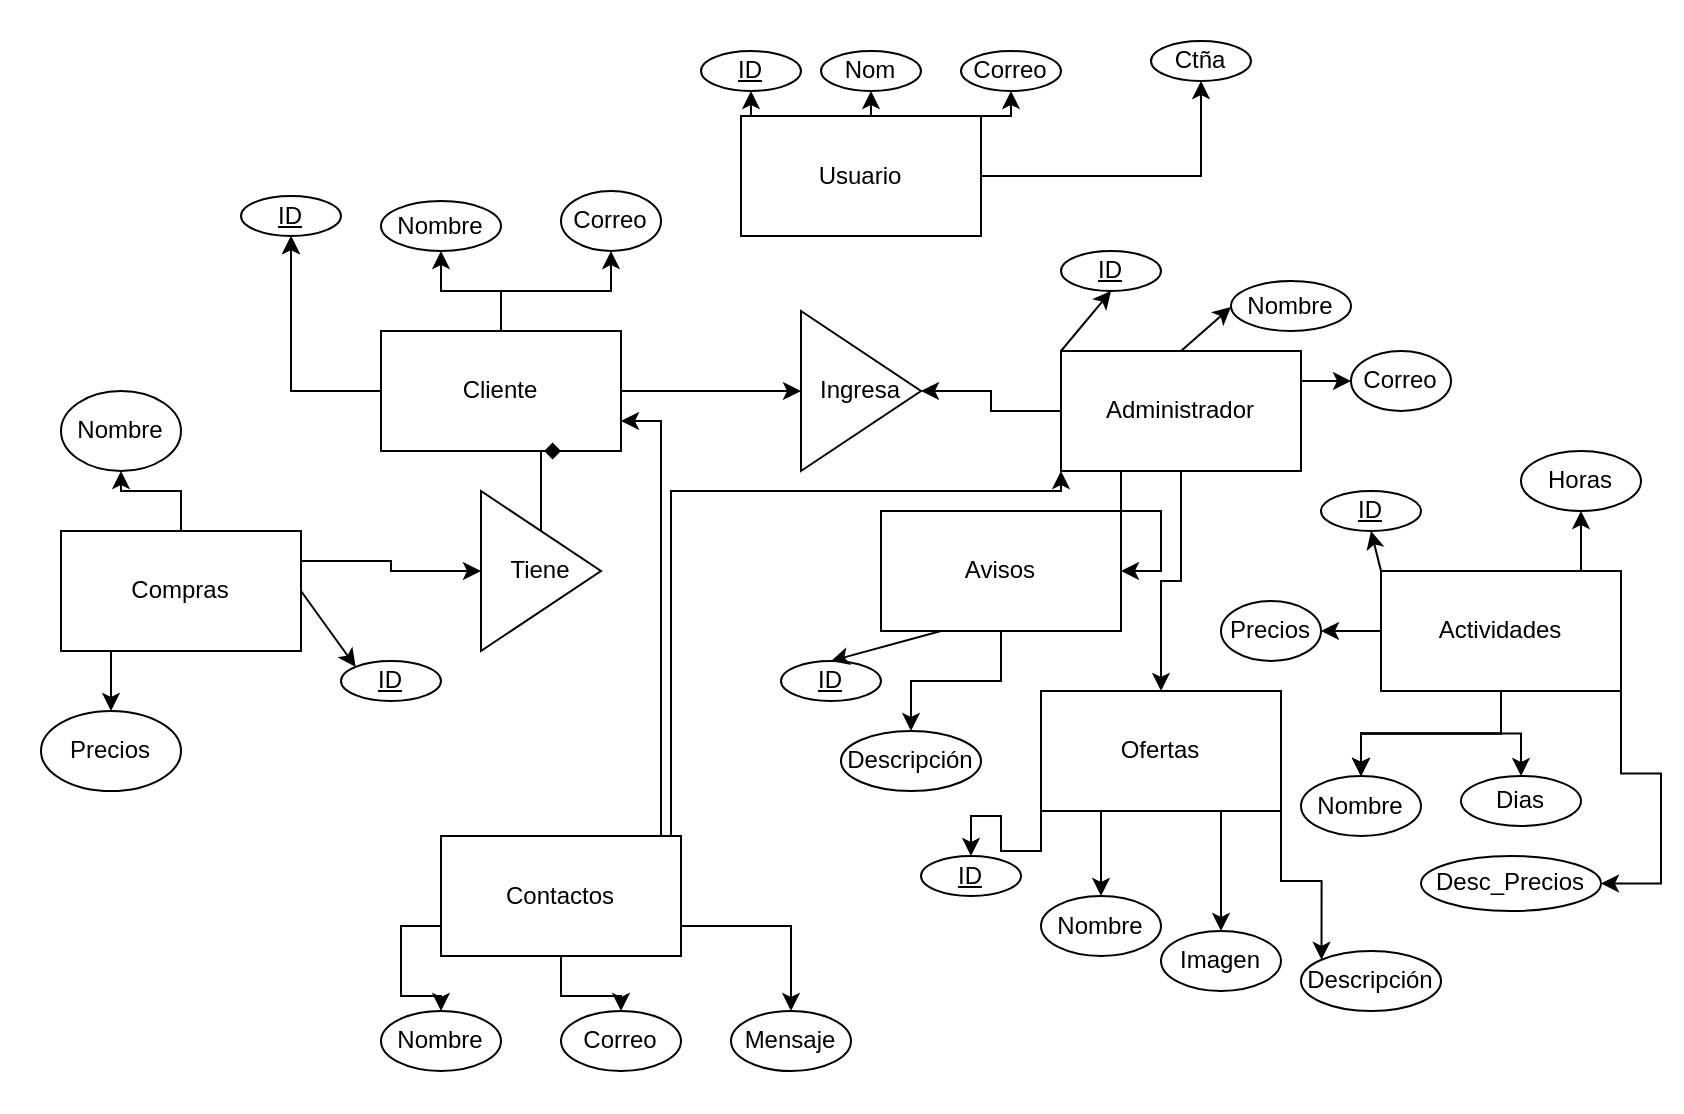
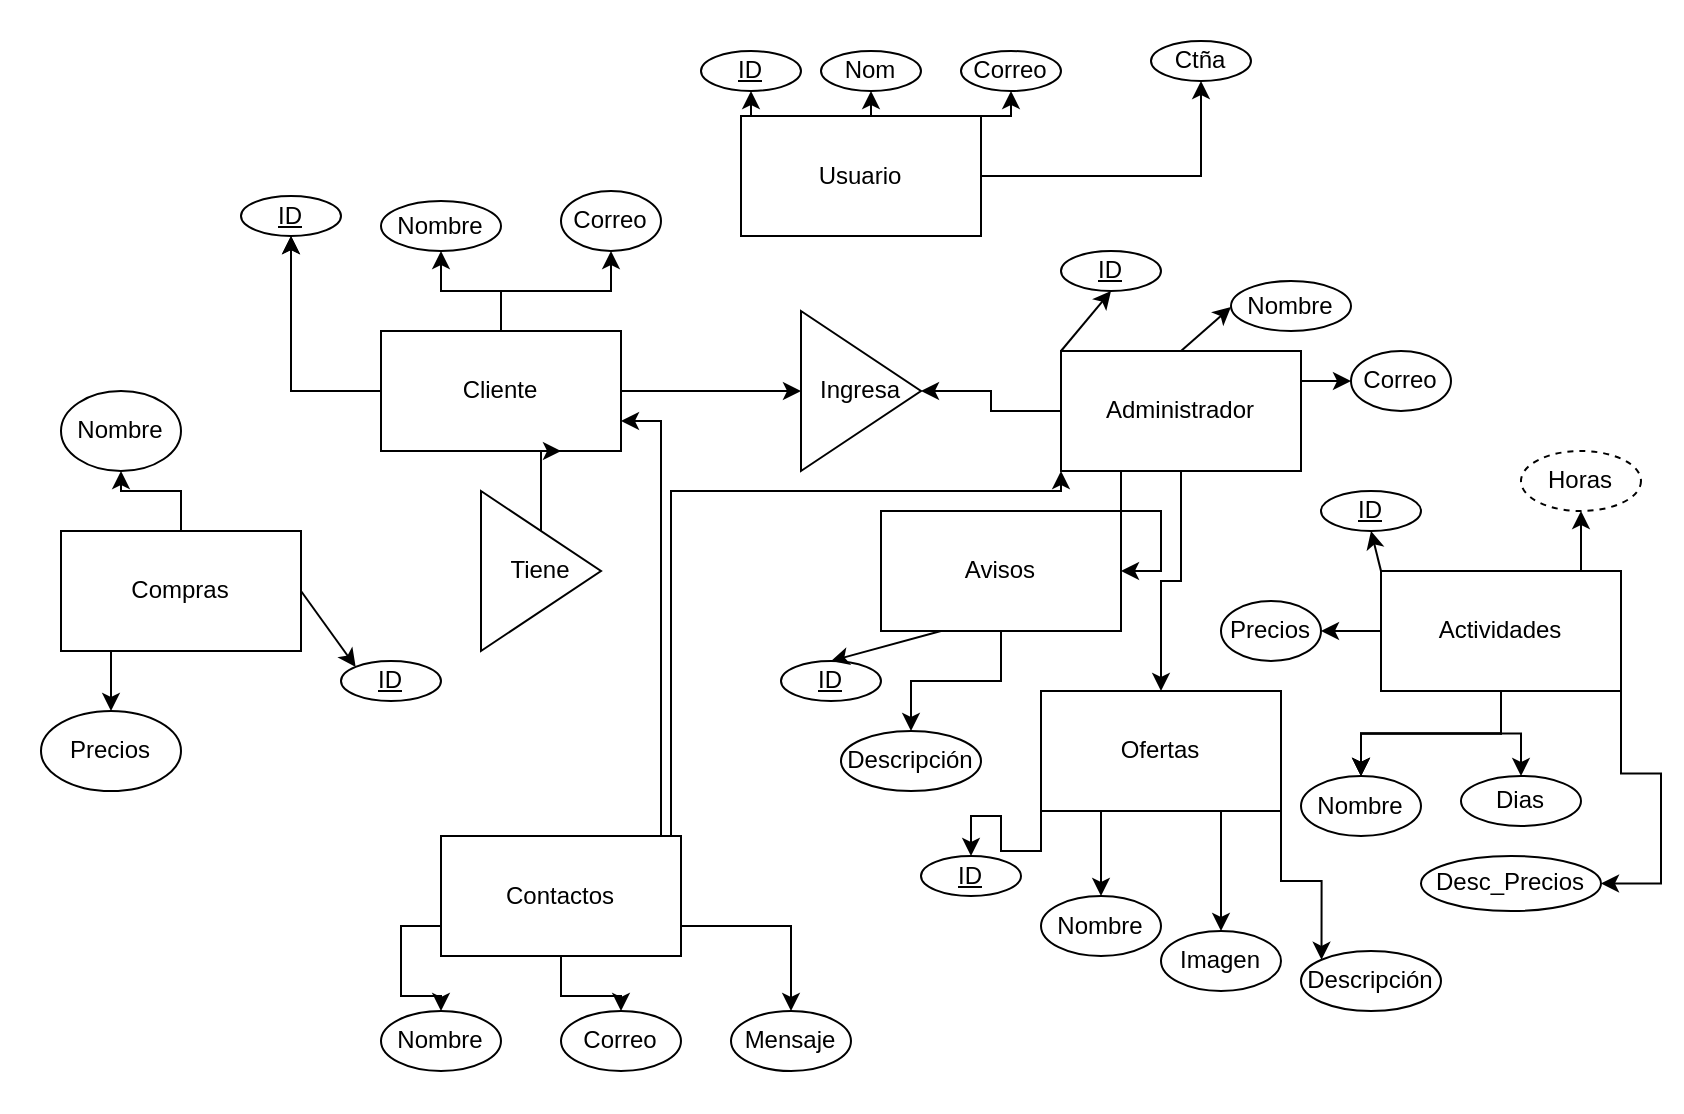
(544, 451) -> (546, 451)
(1581, 481) -> (1581, 481)
(389, 561) -> none
